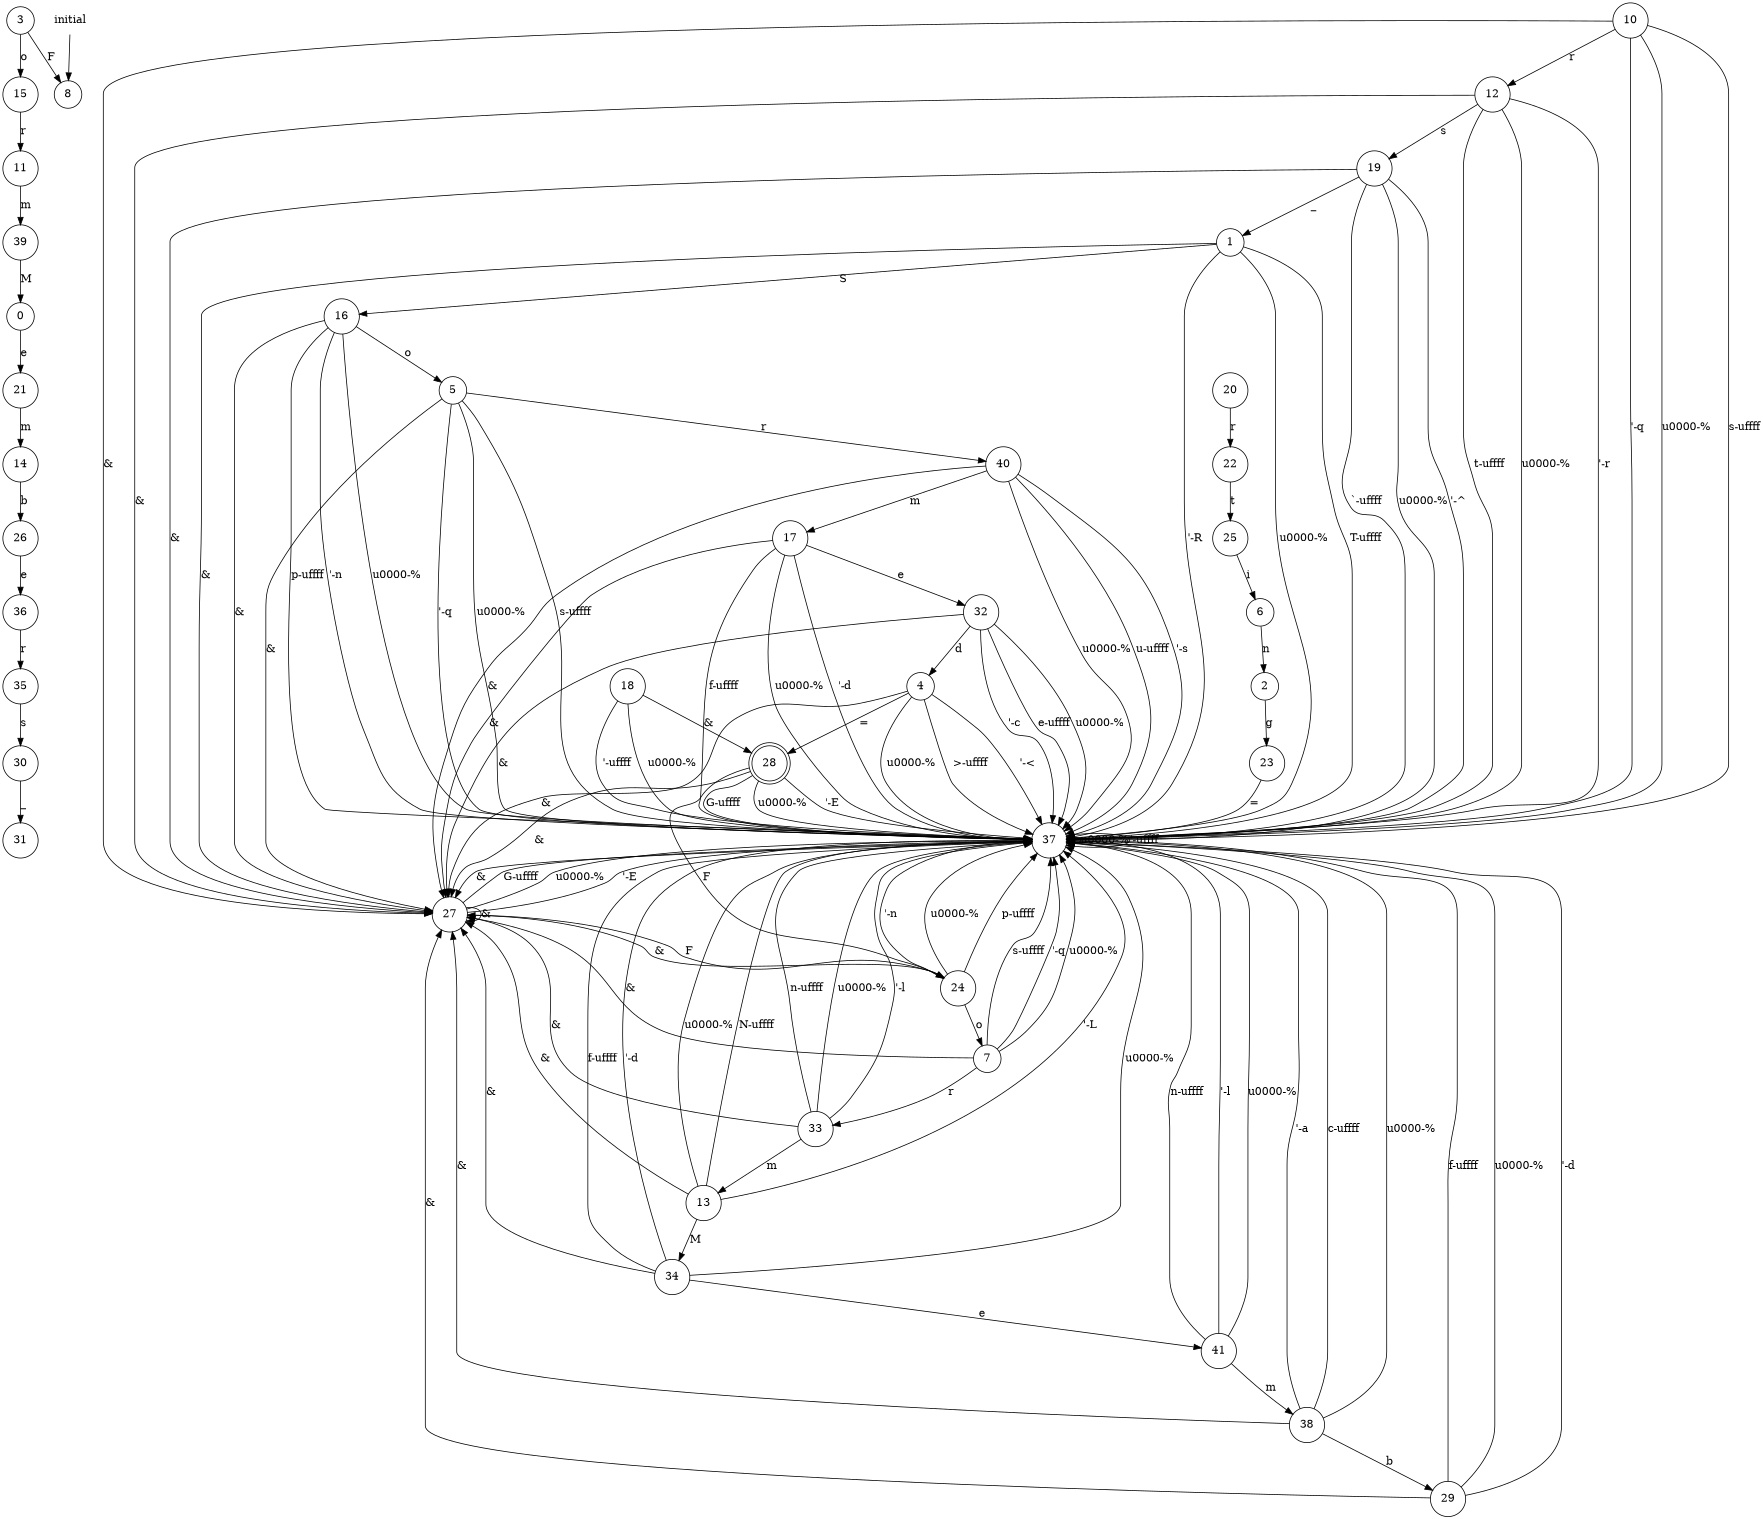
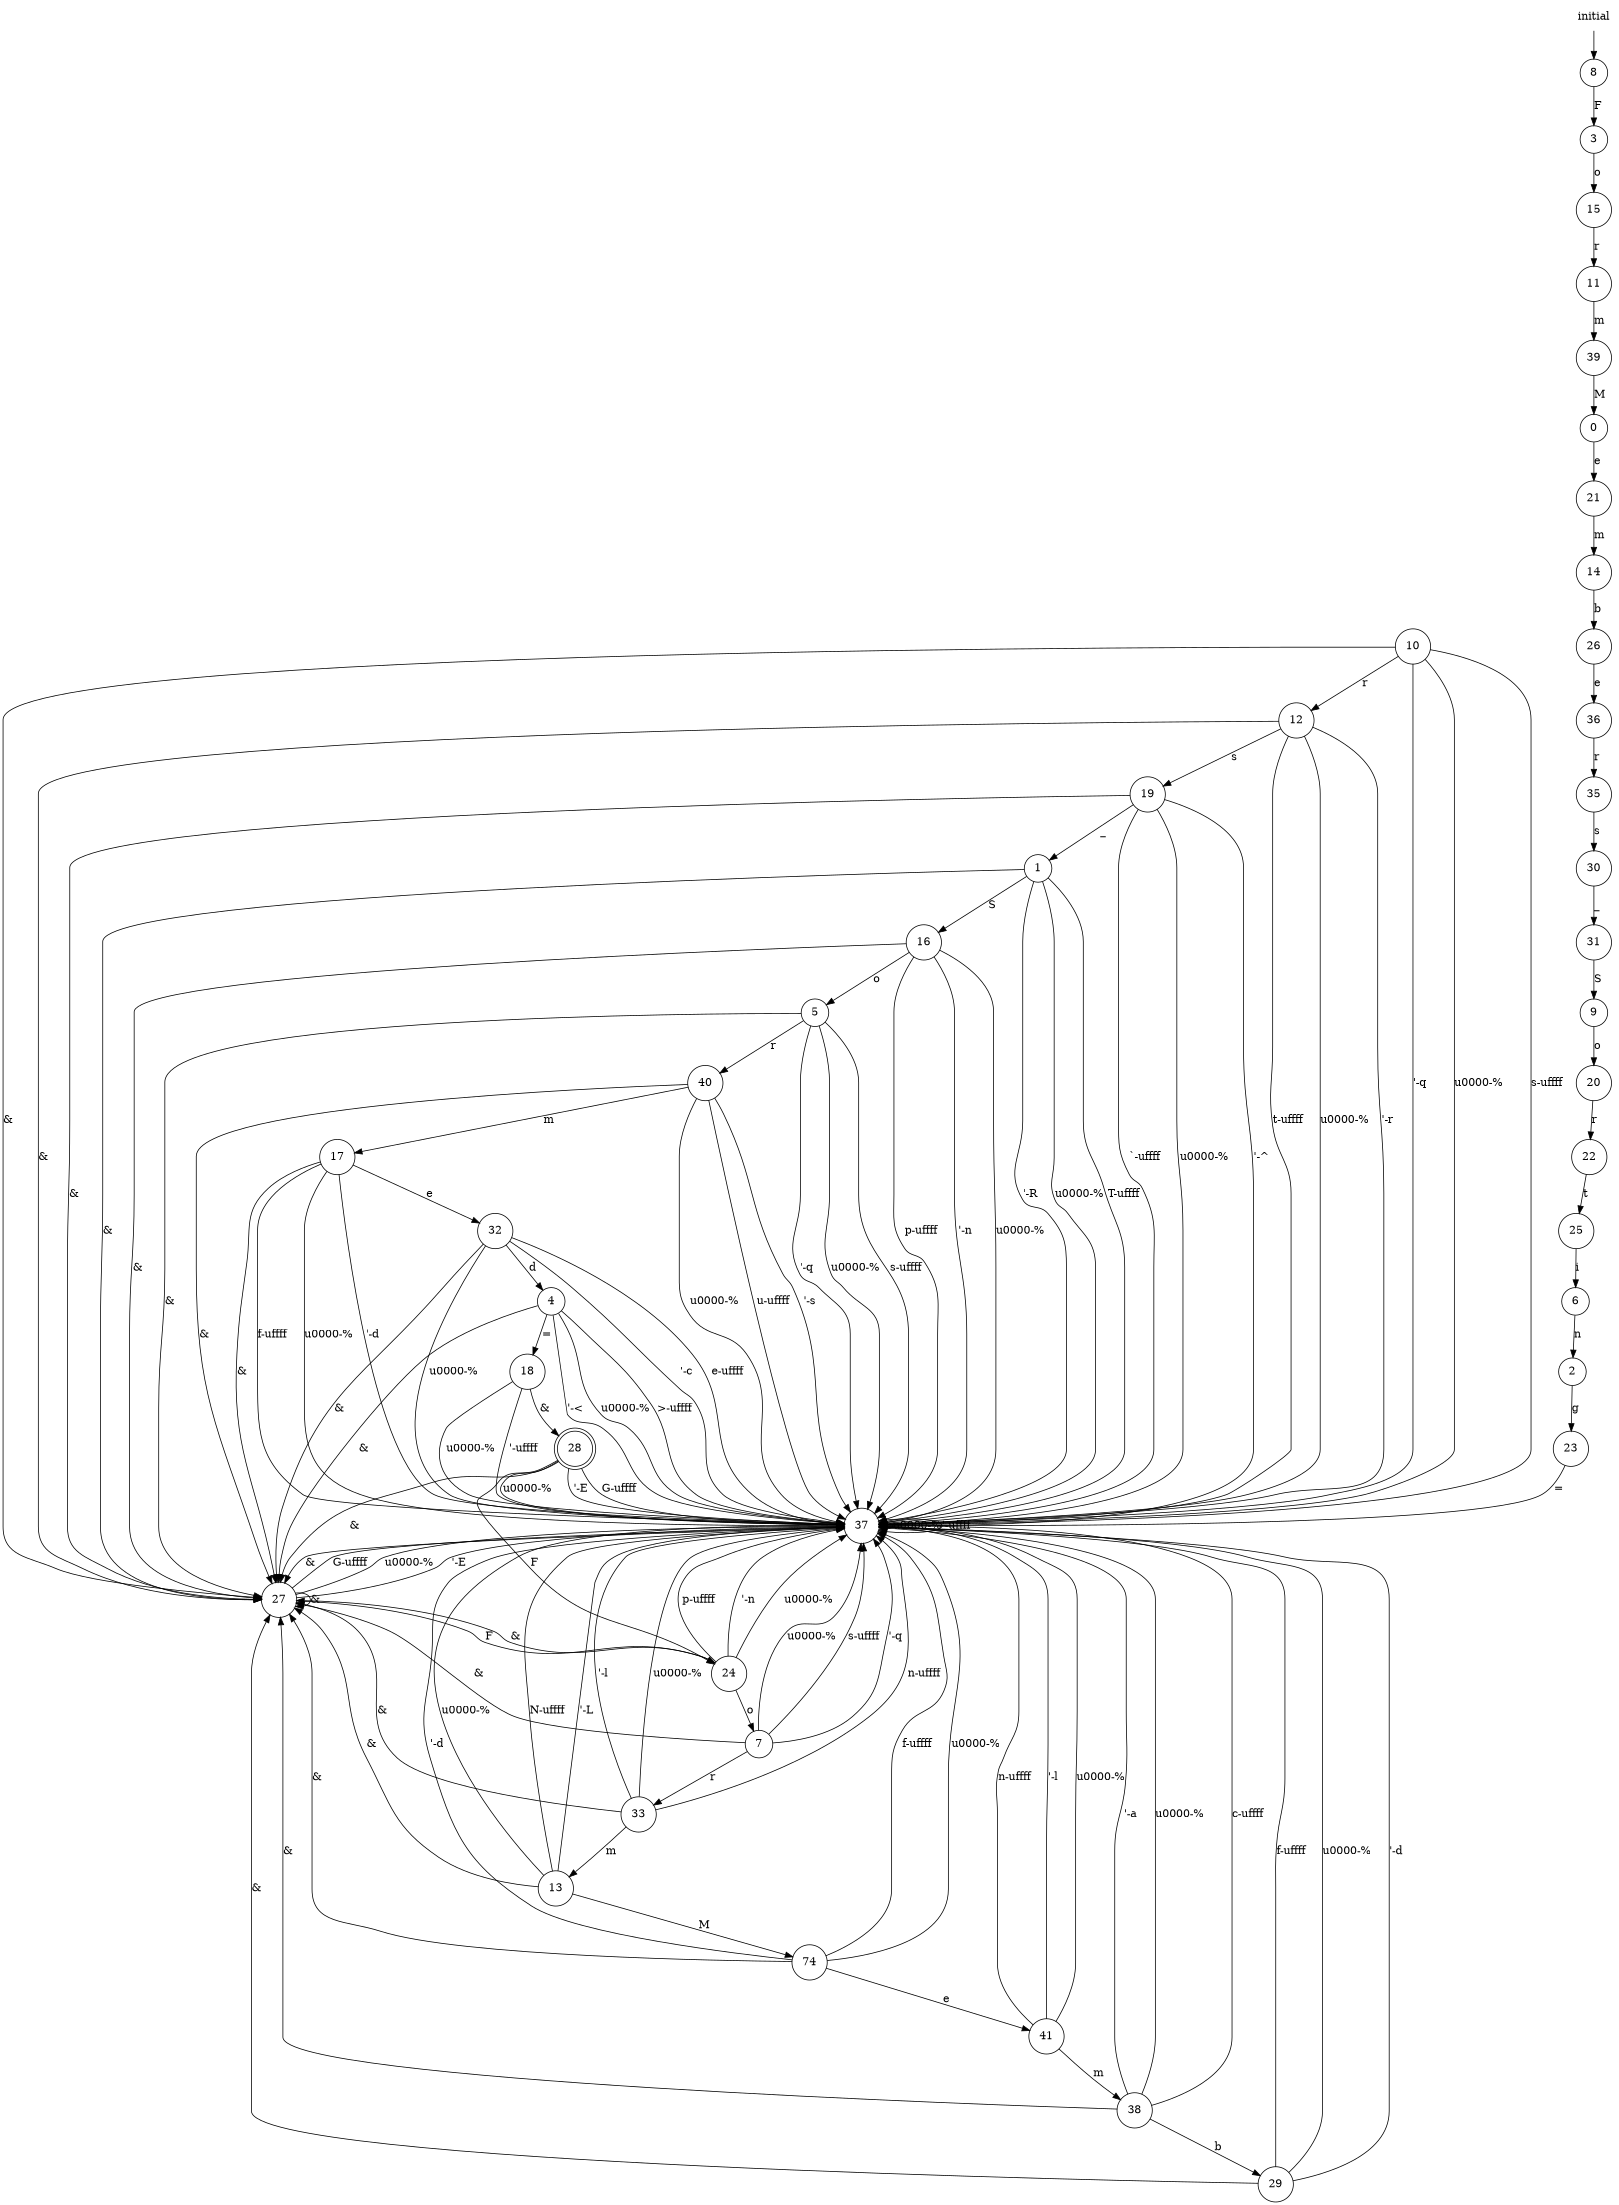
(42, 54) -> (1594, 102)
(852, 722) -> (541, 1331)
none -> (1594, 1013)
(672, 1277) -> (810, 1962)
